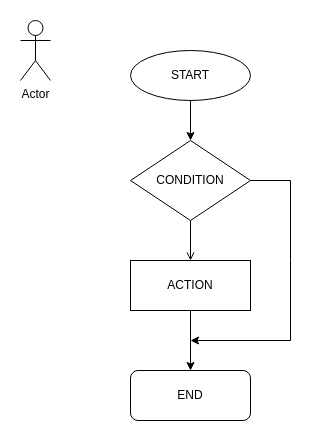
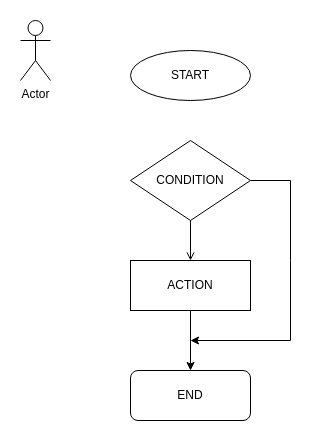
(191, 117) -> none
